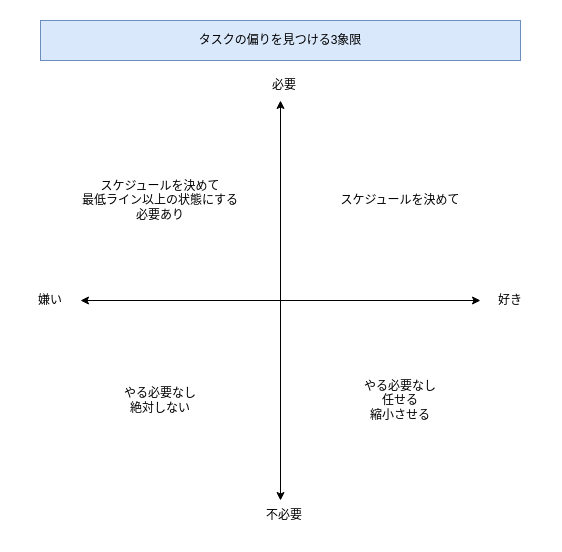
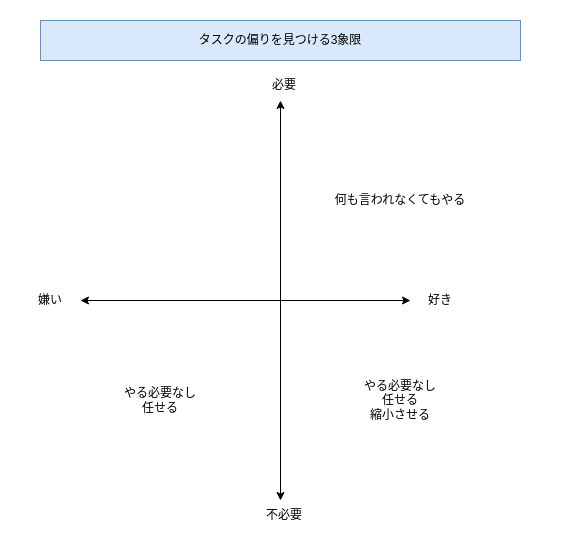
(161, 201) -> none
(401, 201) -> (401, 201)
(511, 301) -> (441, 301)
(161, 401) -> (161, 401)
